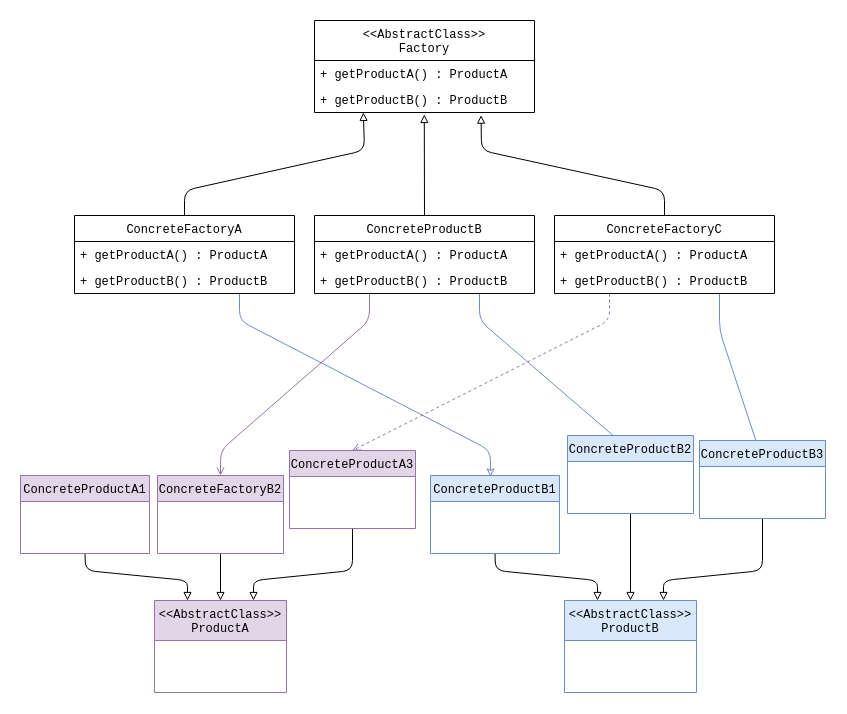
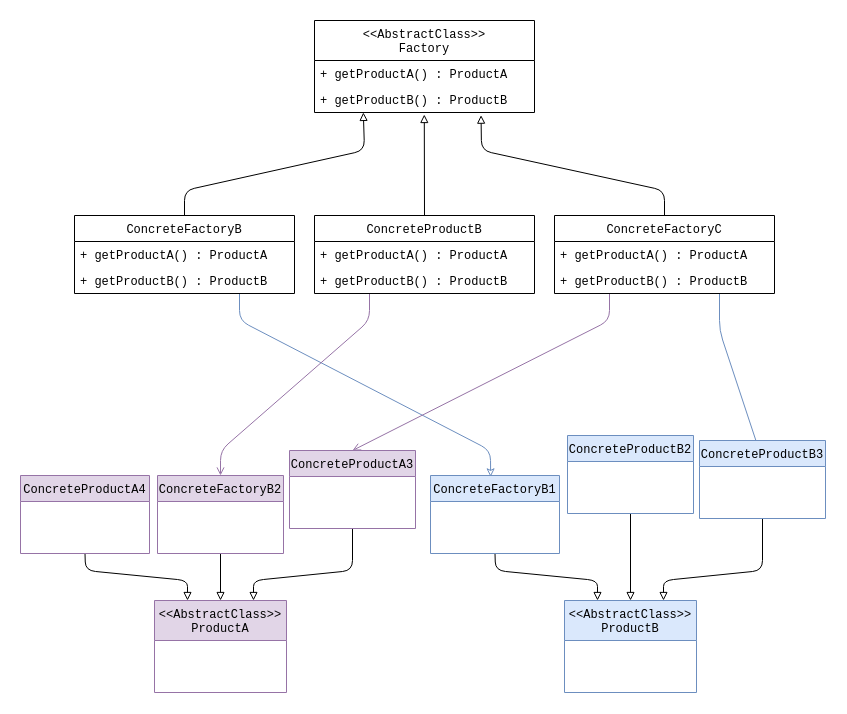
(184, 229) -> (184, 229)
(539, 372) -> none
(491, 381) -> (491, 381)
(85, 489) -> (85, 489)
(495, 489) -> (495, 489)
